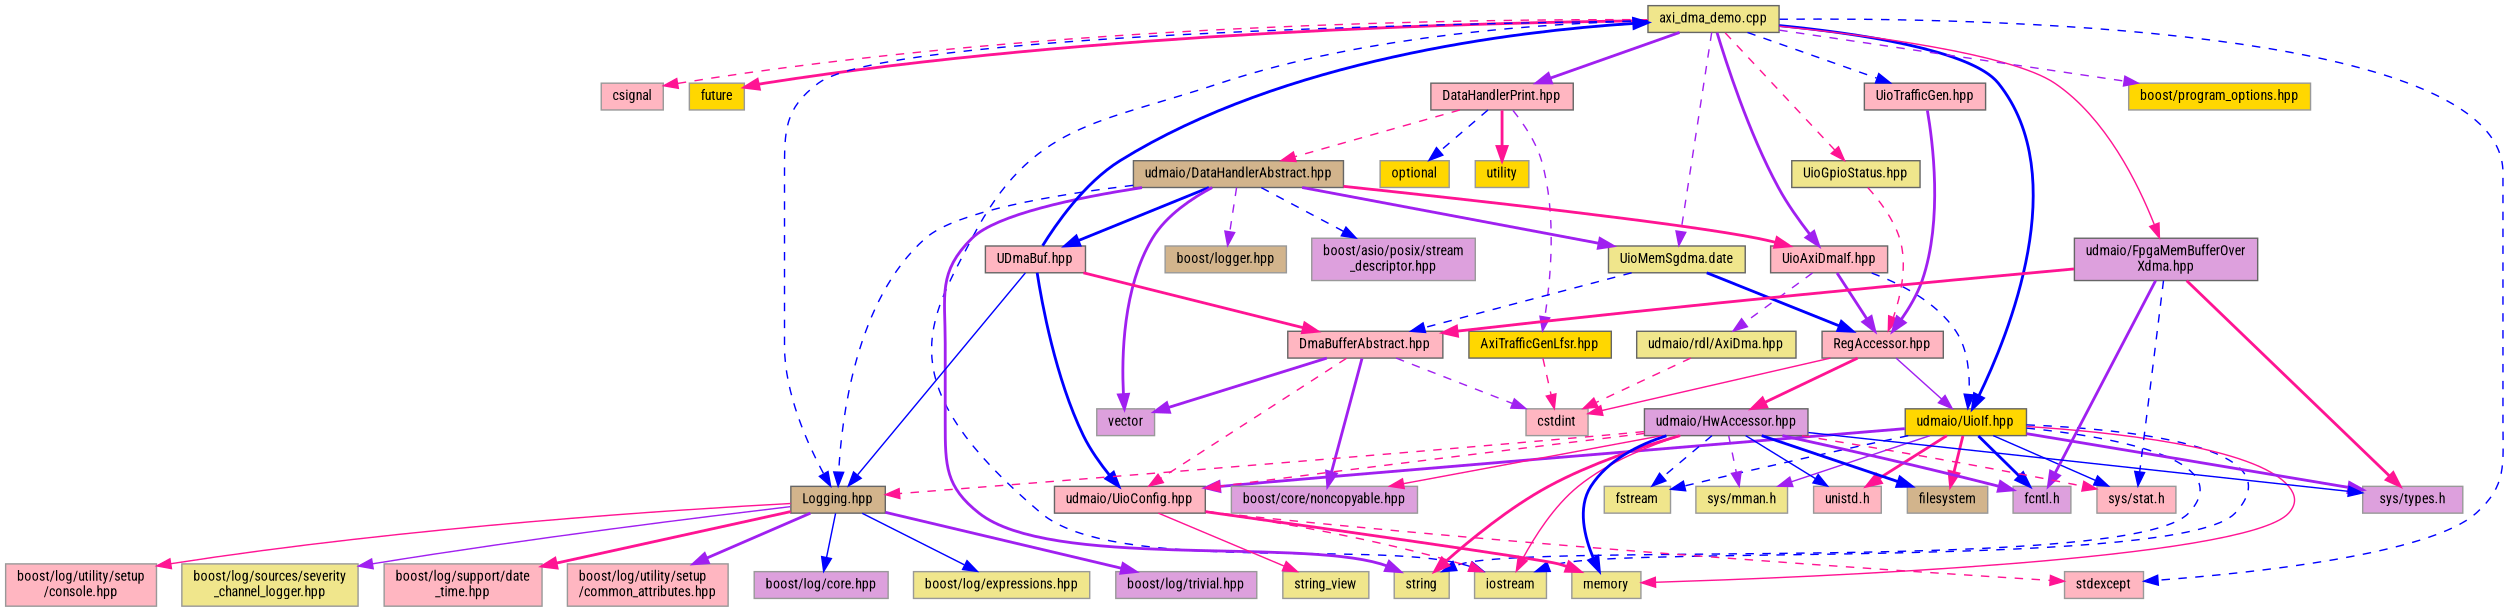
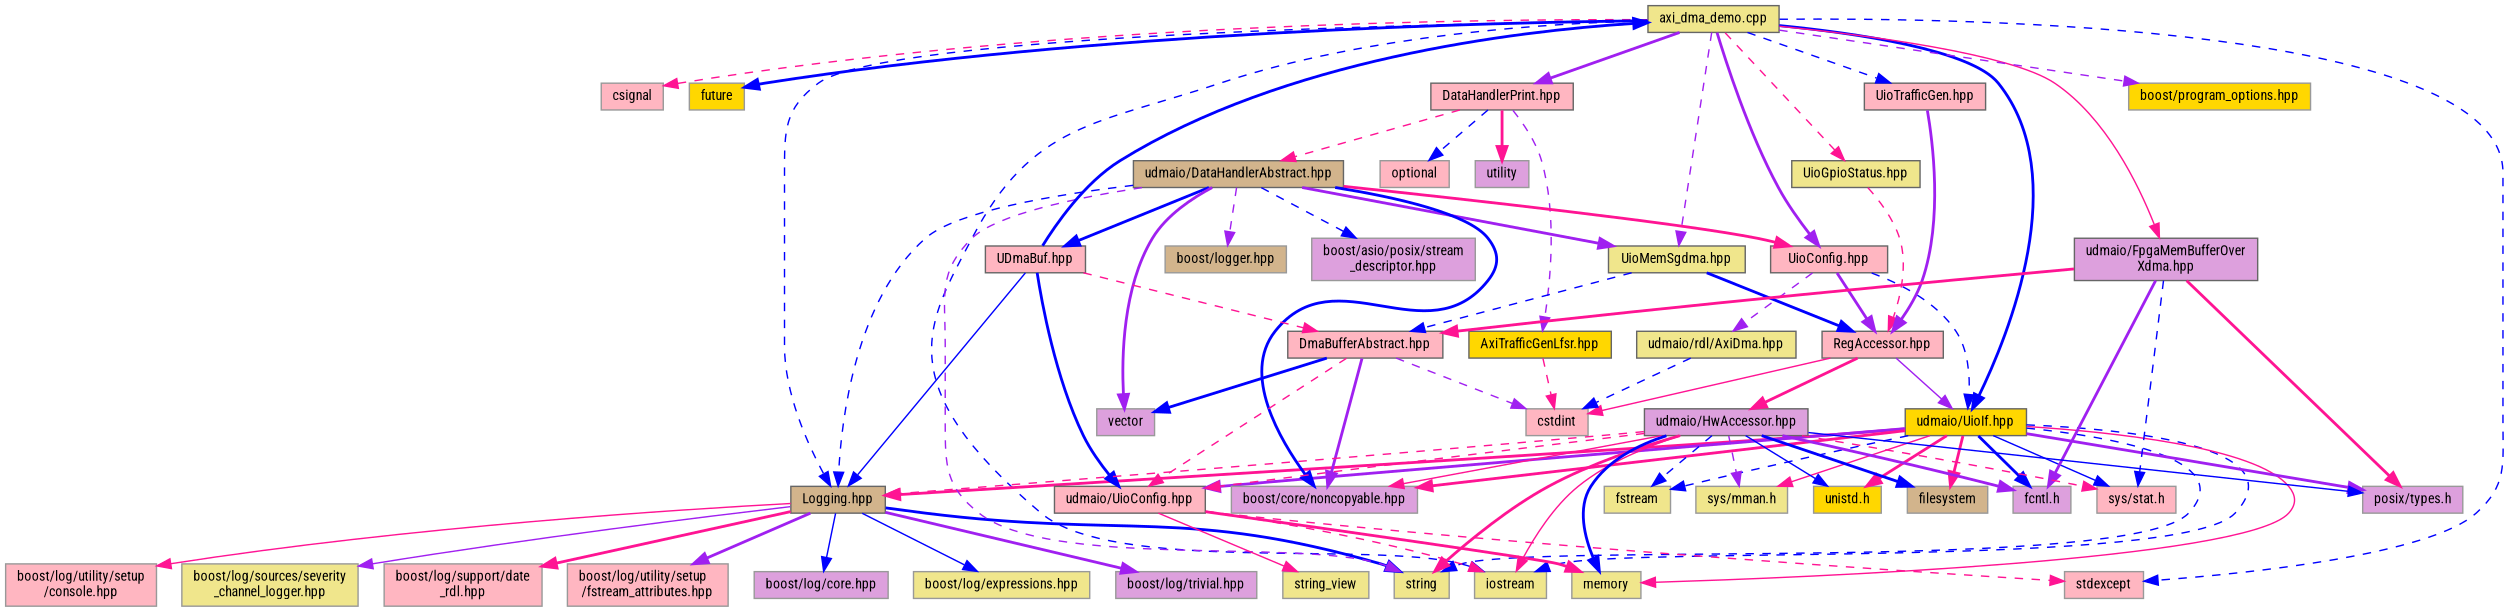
(1202, 38) -> (1202, 38)
(1415, 174) -> (1415, 174)
(1502, 174) -> (1502, 174)
(1677, 259) -> (1677, 259)
(1829, 259) -> (1829, 259)
(1193, 300) -> (1193, 300)
none -> (1408, 310)
(1643, 380) -> (1643, 380)
(1248, 383) -> (1248, 383)
none -> (1668, 458)
none -> (1403, 463)
(1830, 469) -> (1830, 469)
(949, 473) -> (949, 473)
(1847, 500) -> (1847, 500)
(2413, 500) -> (2413, 500)
none -> (1138, 526)
(463, 585) -> (463, 585)
(648, 585) -> (648, 585)
